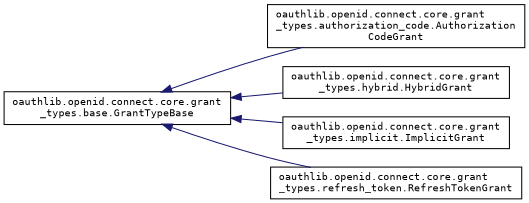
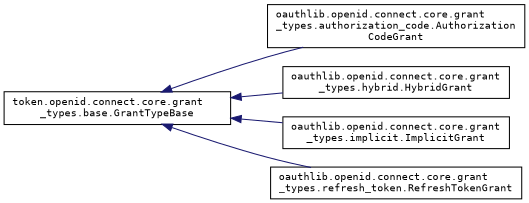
(117, 108) -> (117, 108)
